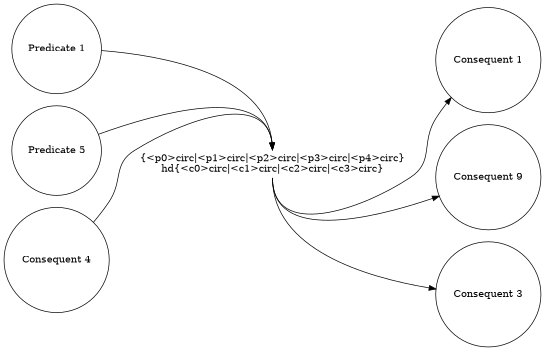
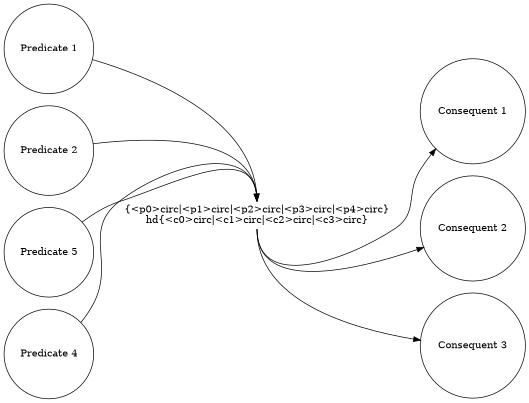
none -> (49, 151)
(488, 177) -> (473, 228)
(57, 260) -> (49, 354)
